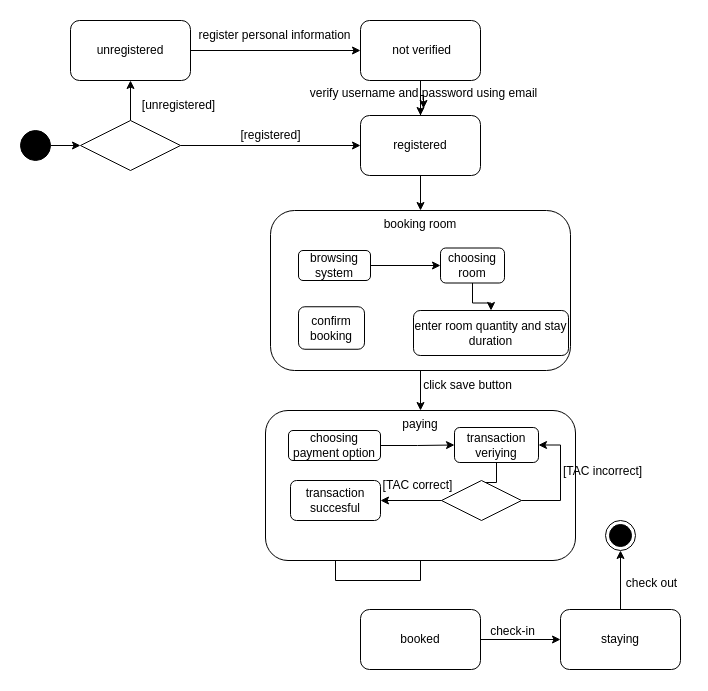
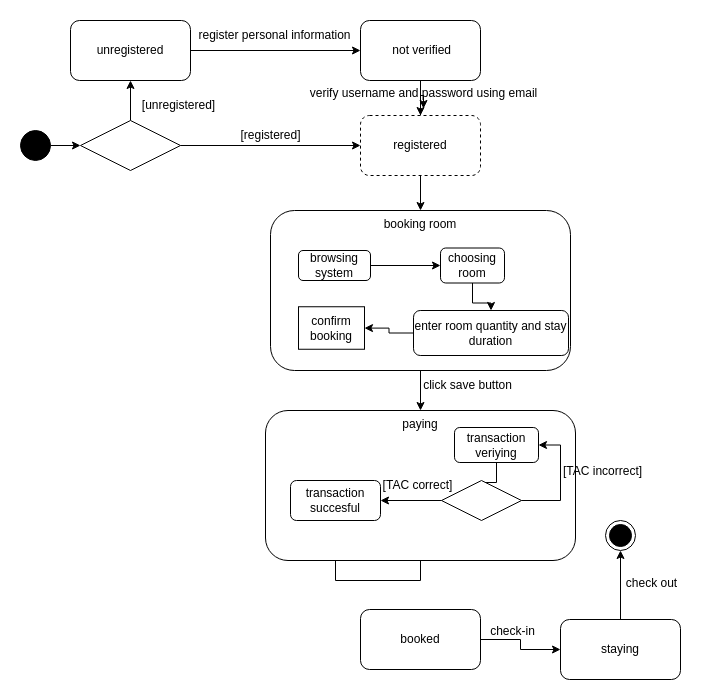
(421, 146) -> (421, 146)
(332, 328) -> (332, 328)
none -> (390, 333)
(335, 446) -> none
(414, 446) -> none
(621, 640) -> (621, 650)
